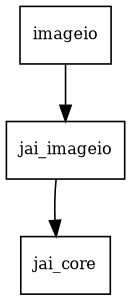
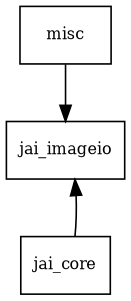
(66, 35) -> (66, 35)
(55, 200) -> (76, 216)
